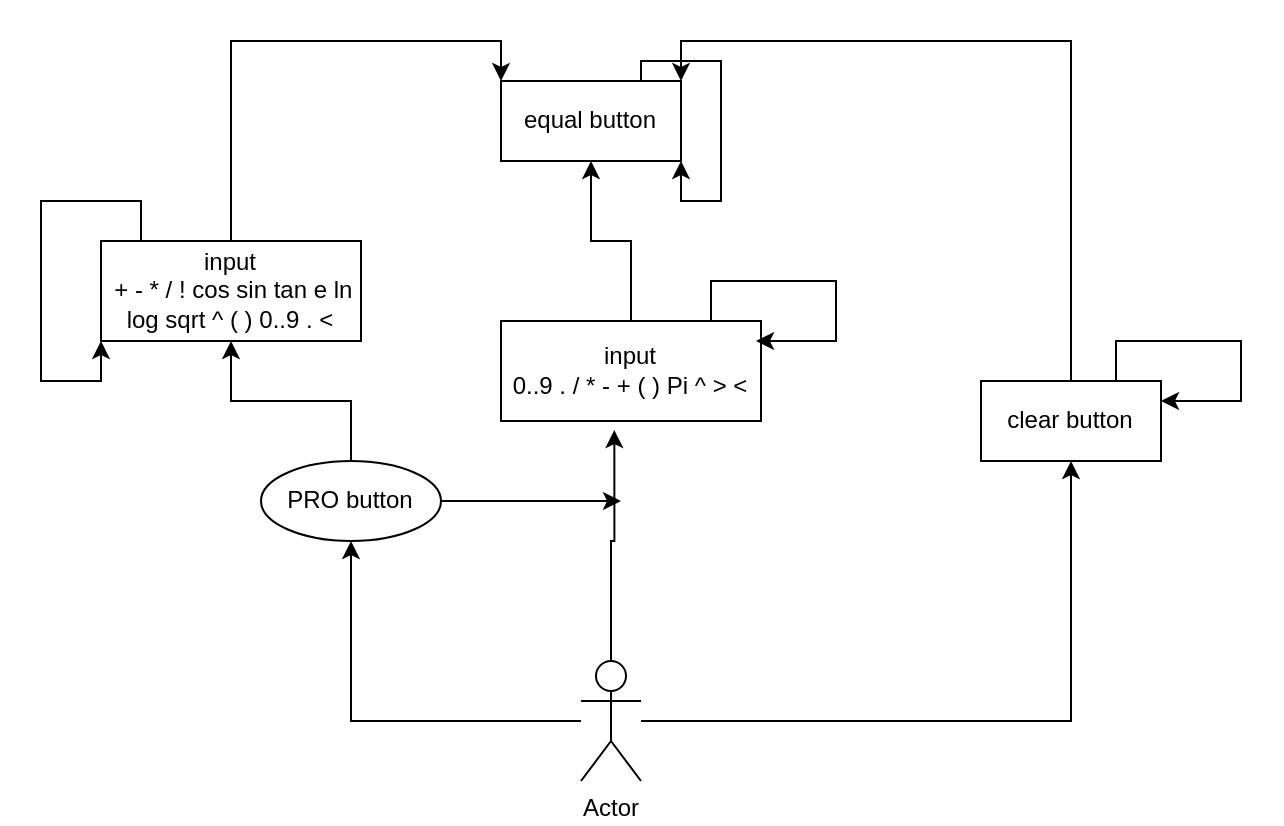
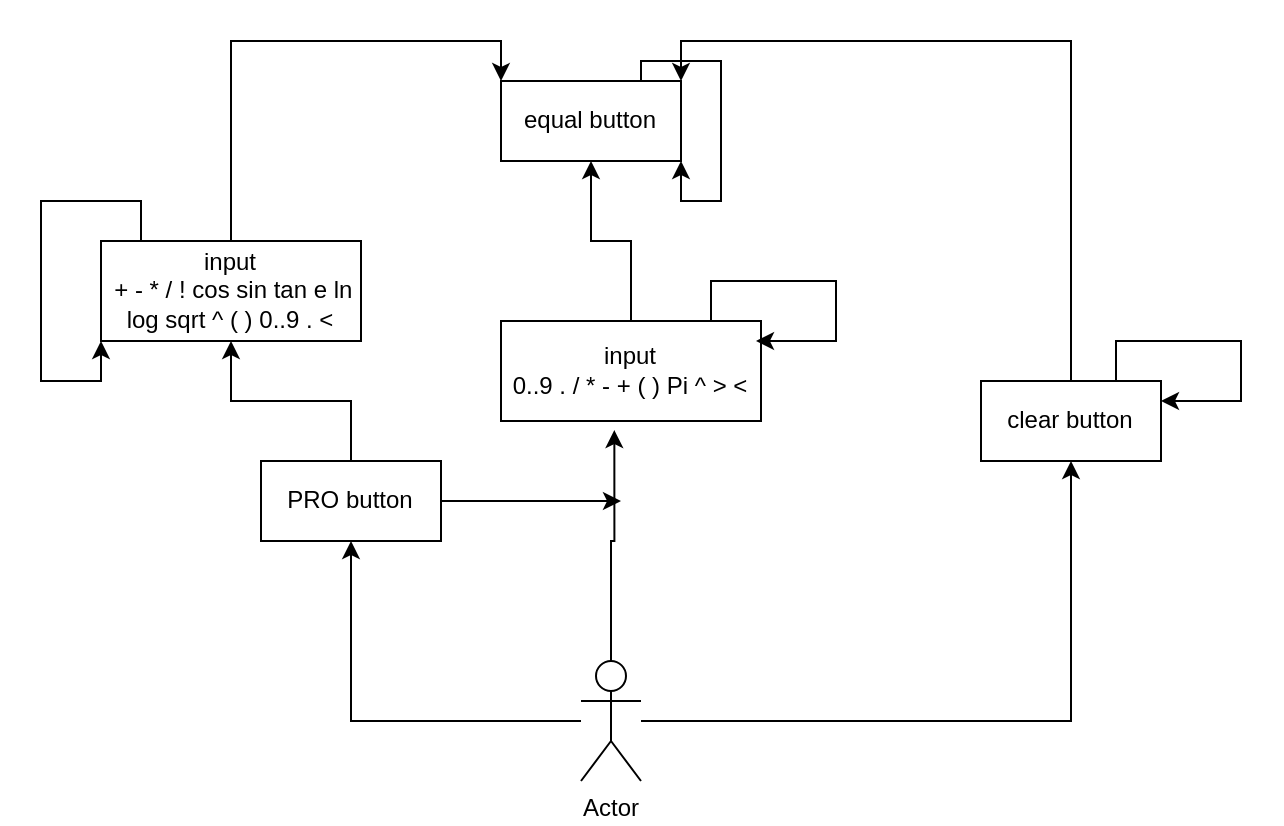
(351, 501) -> (351, 501)
